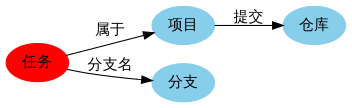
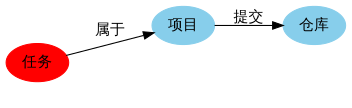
(183, 83) -> none
